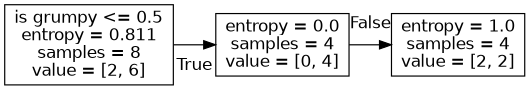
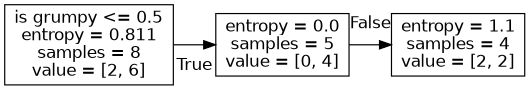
(282, 45) -> (282, 45)
(458, 45) -> (458, 45)
